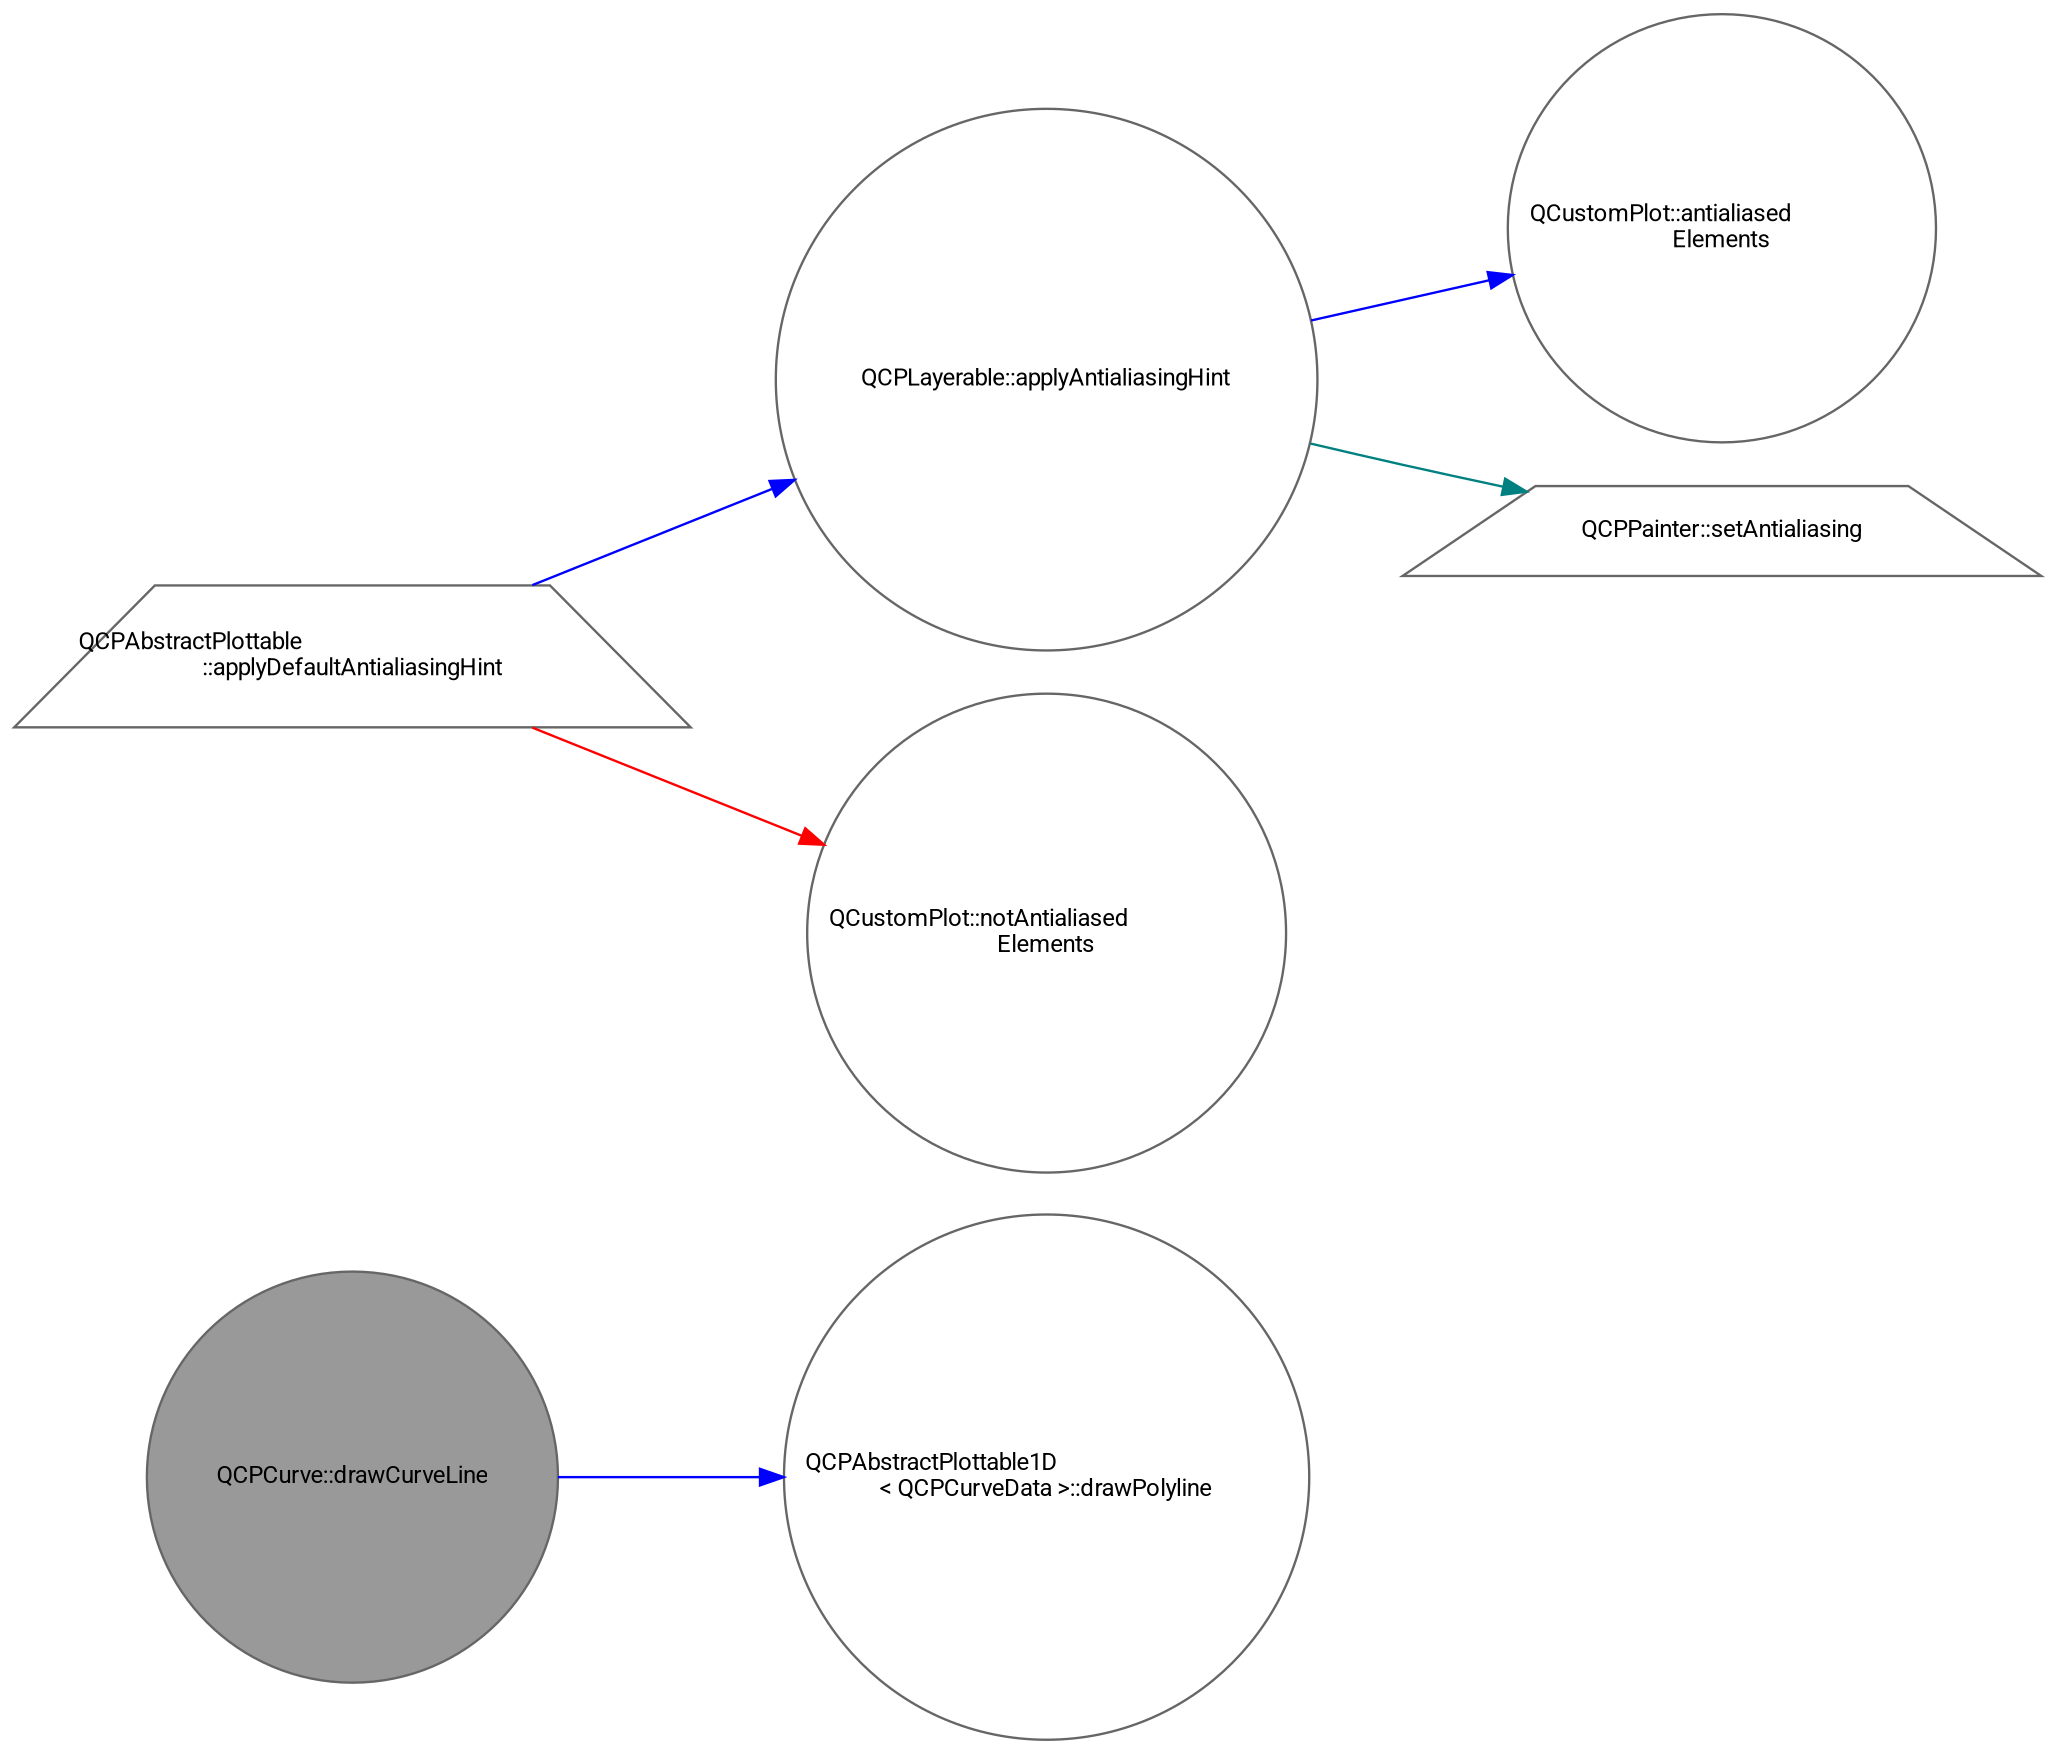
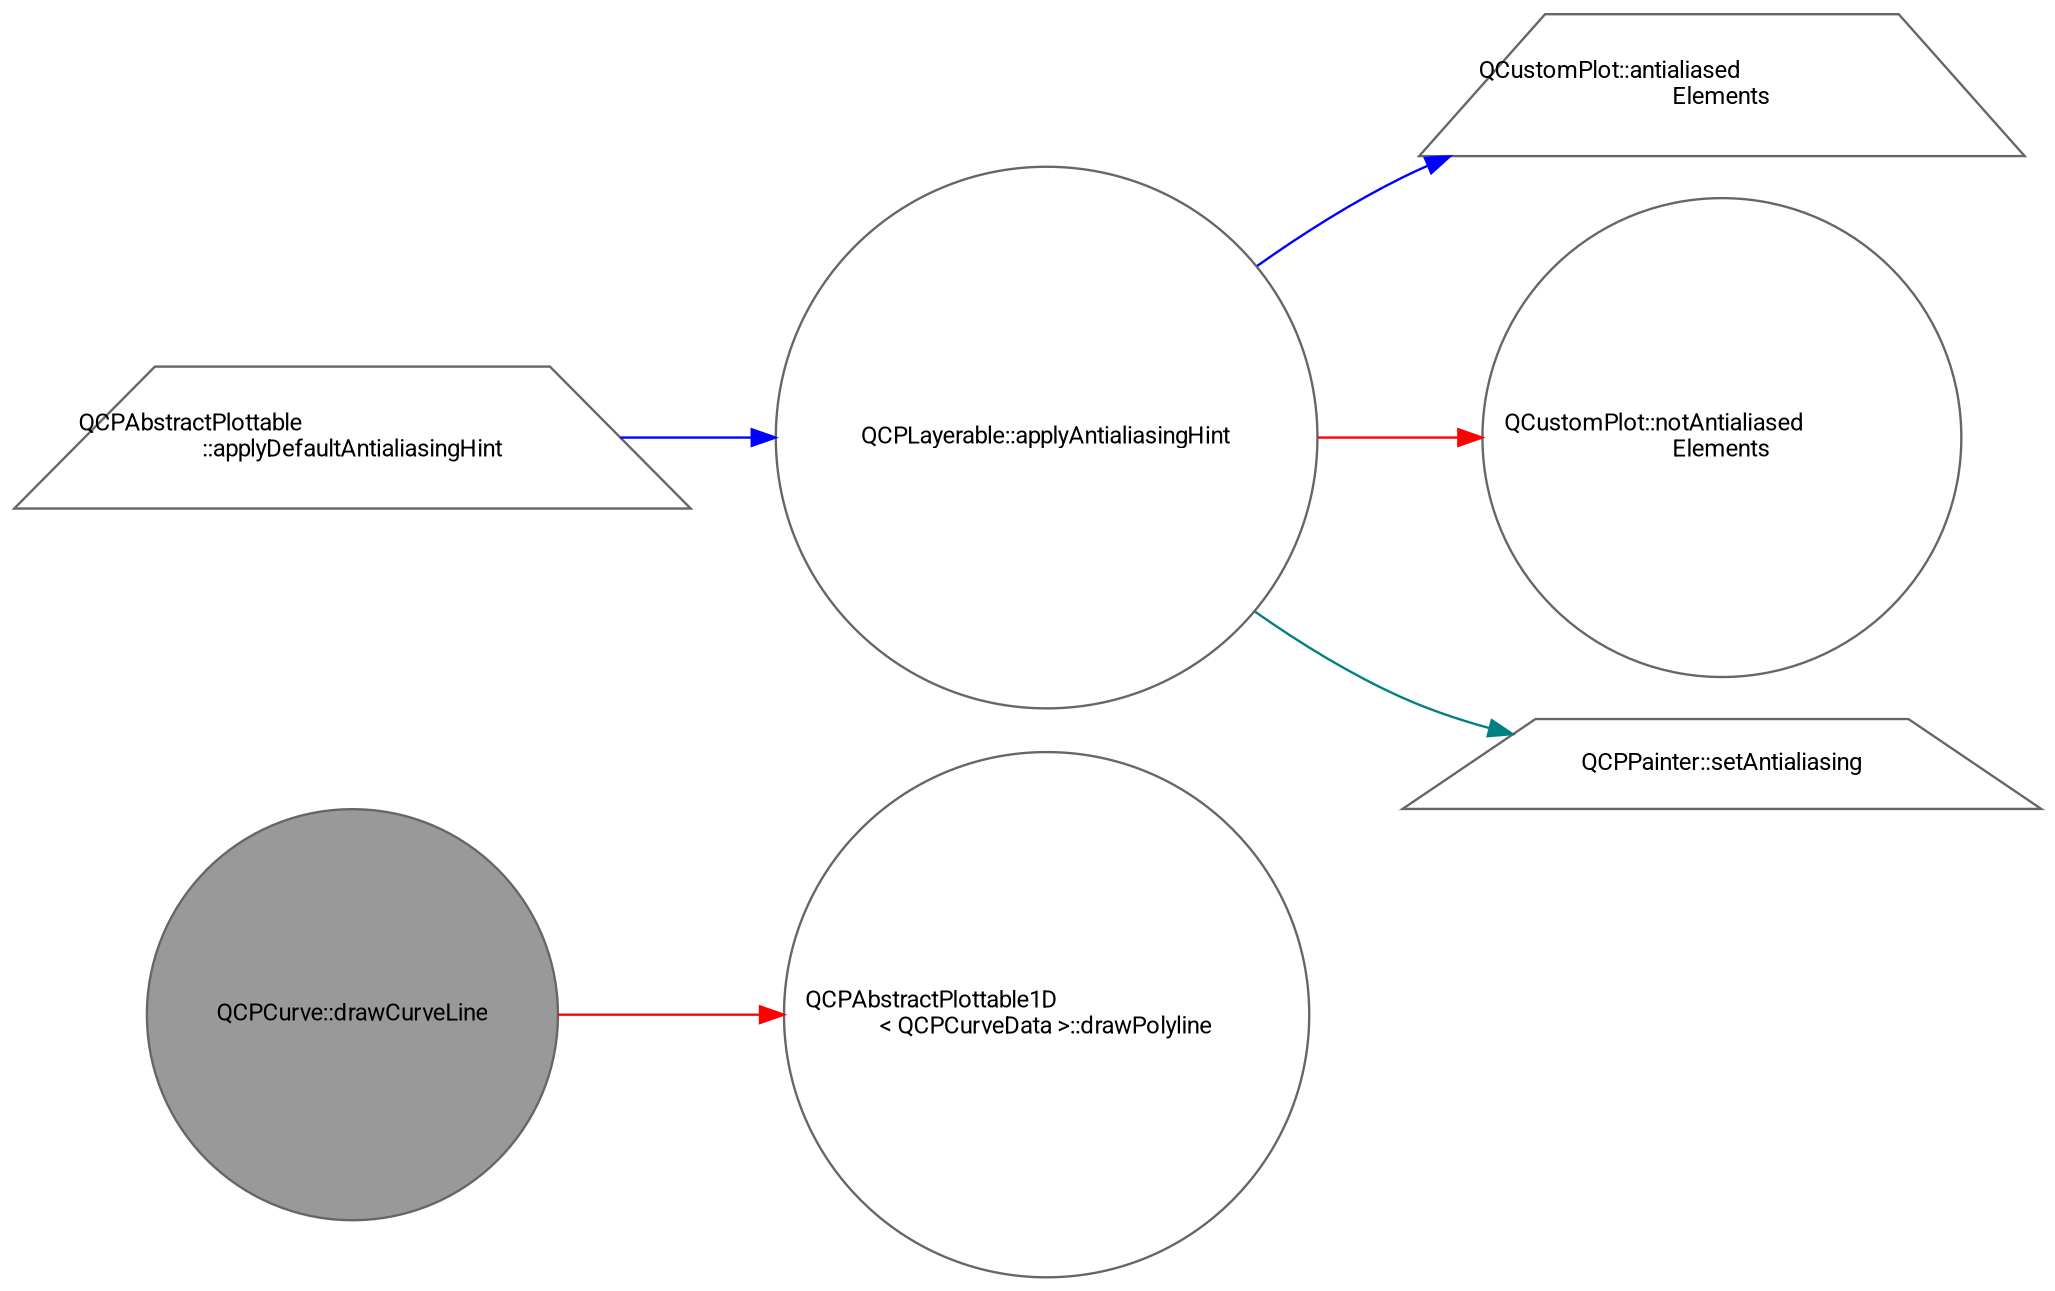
(1722, 228) -> (1722, 85)
(667, 782) -> (1388, 438)
(659, 1477) -> (659, 1015)
